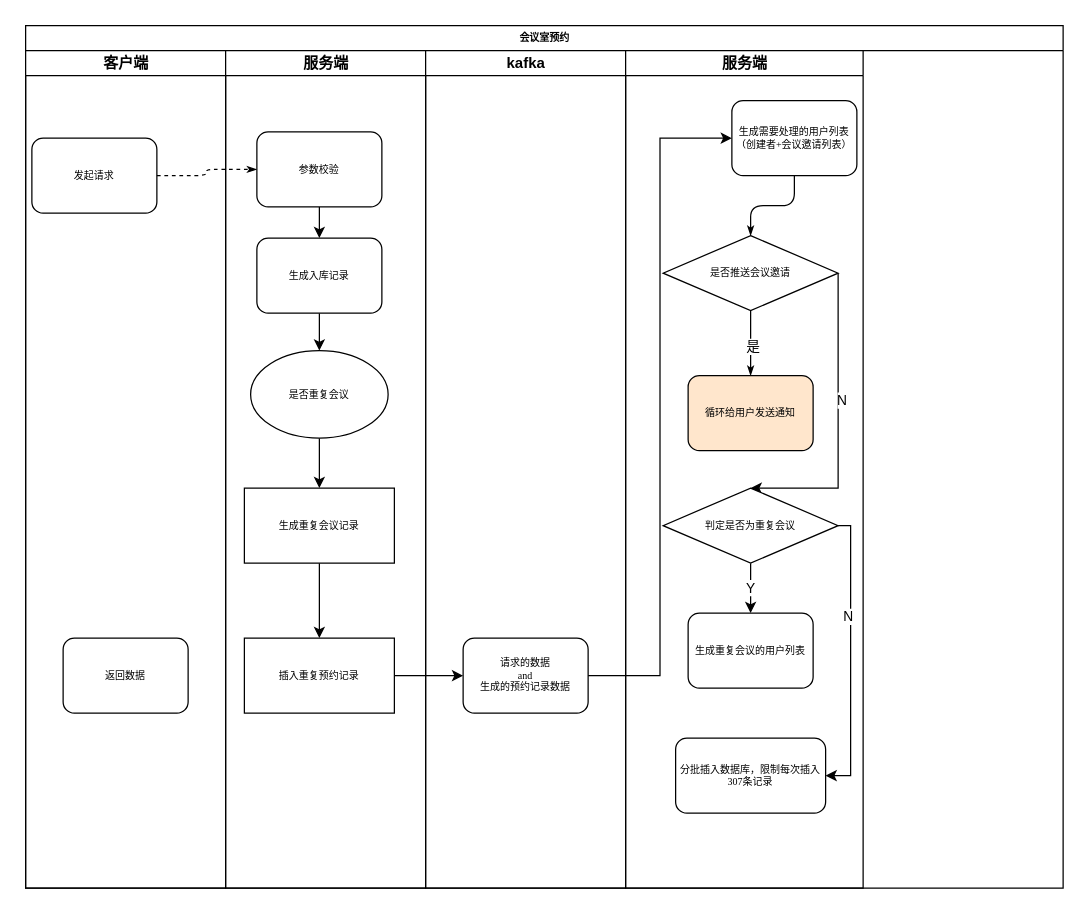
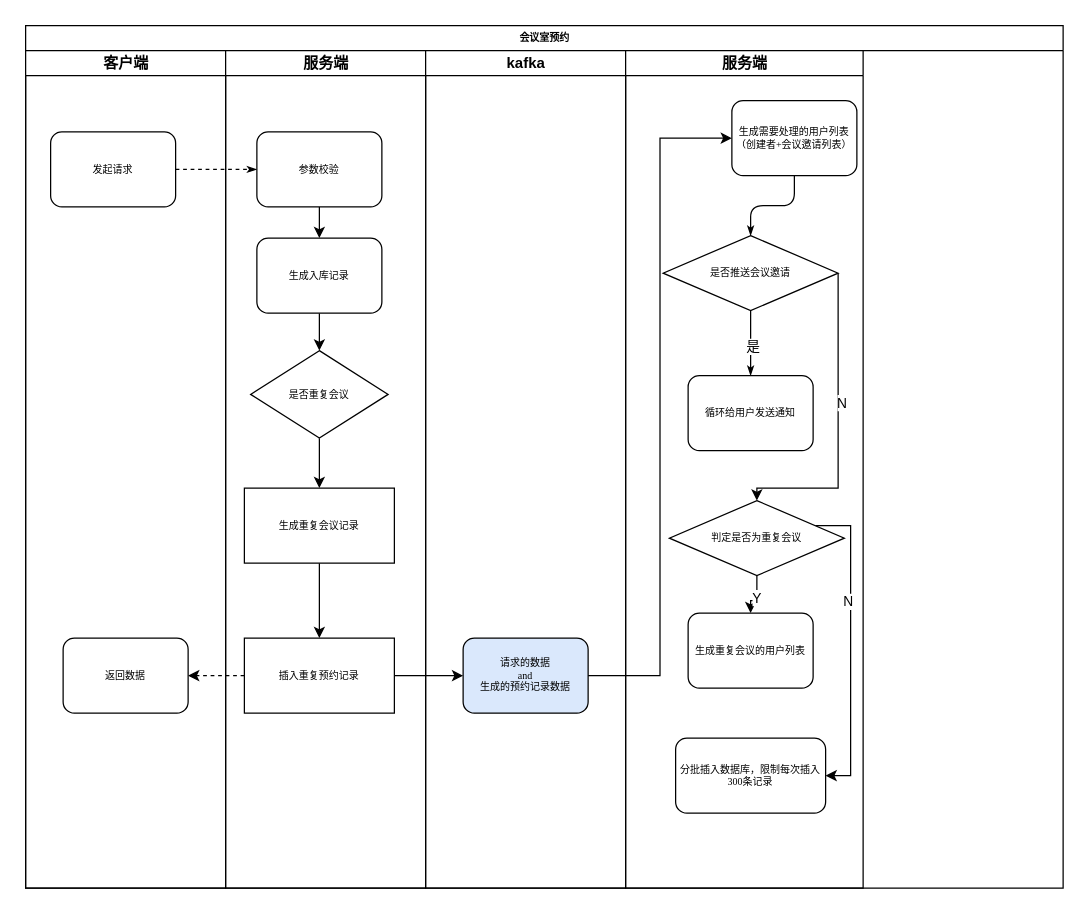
(94, 176) -> (113, 169)
(319, 394) -> (319, 394)
(751, 413) -> (751, 413)
(751, 526) -> (757, 538)
none -> (220, 676)
(526, 676) -> (526, 676)
(751, 776) -> (751, 776)
